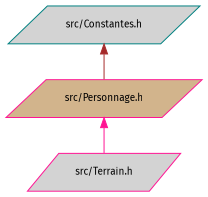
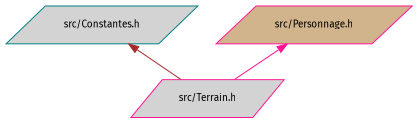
(104, 67) -> (159, 65)
